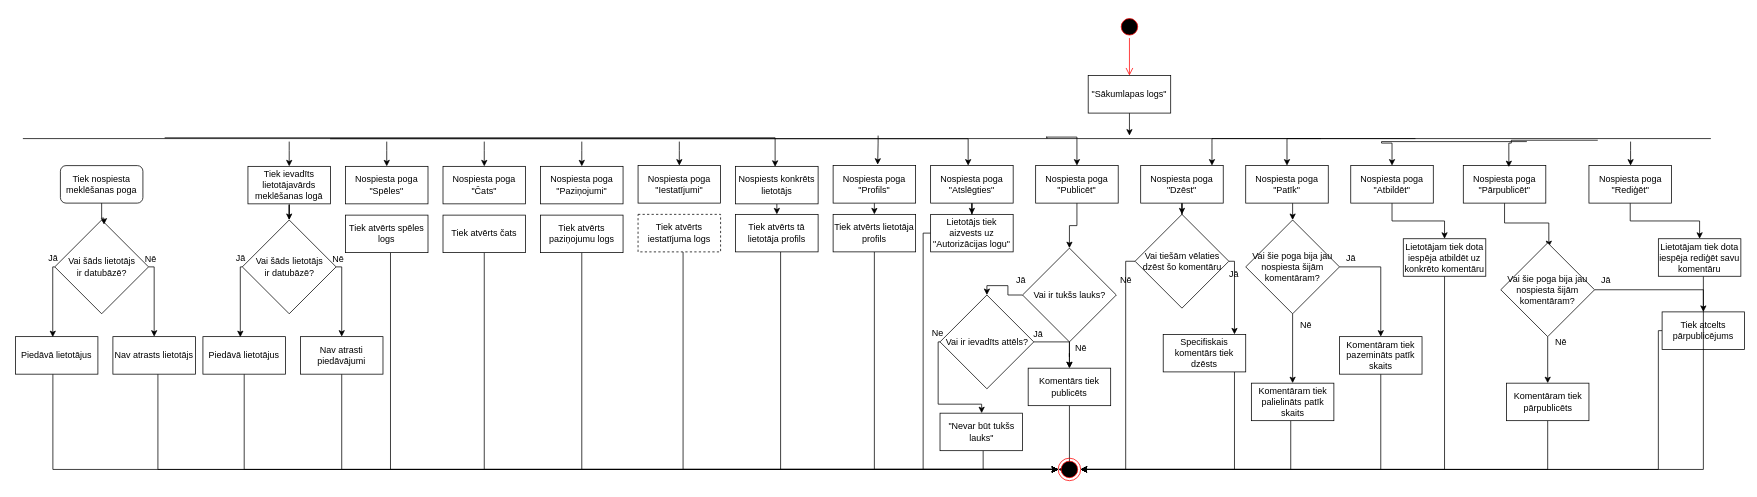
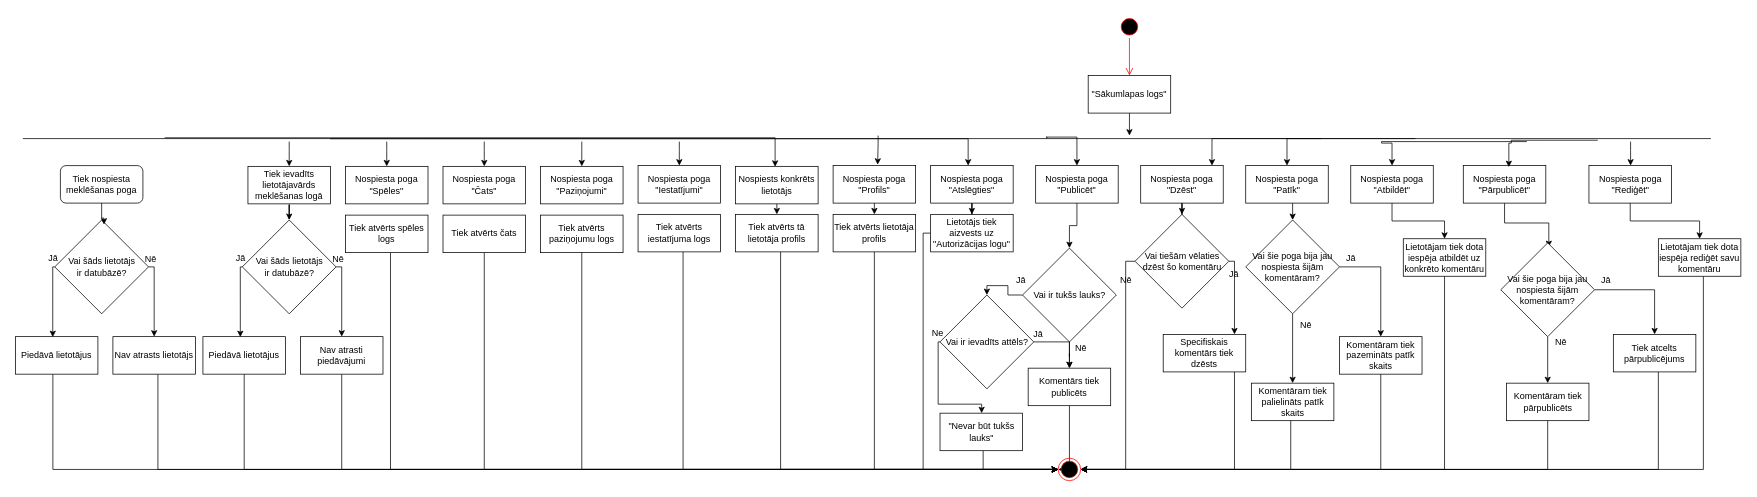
(679, 233) -> (679, 233)
(1703, 330) -> (1654, 353)
